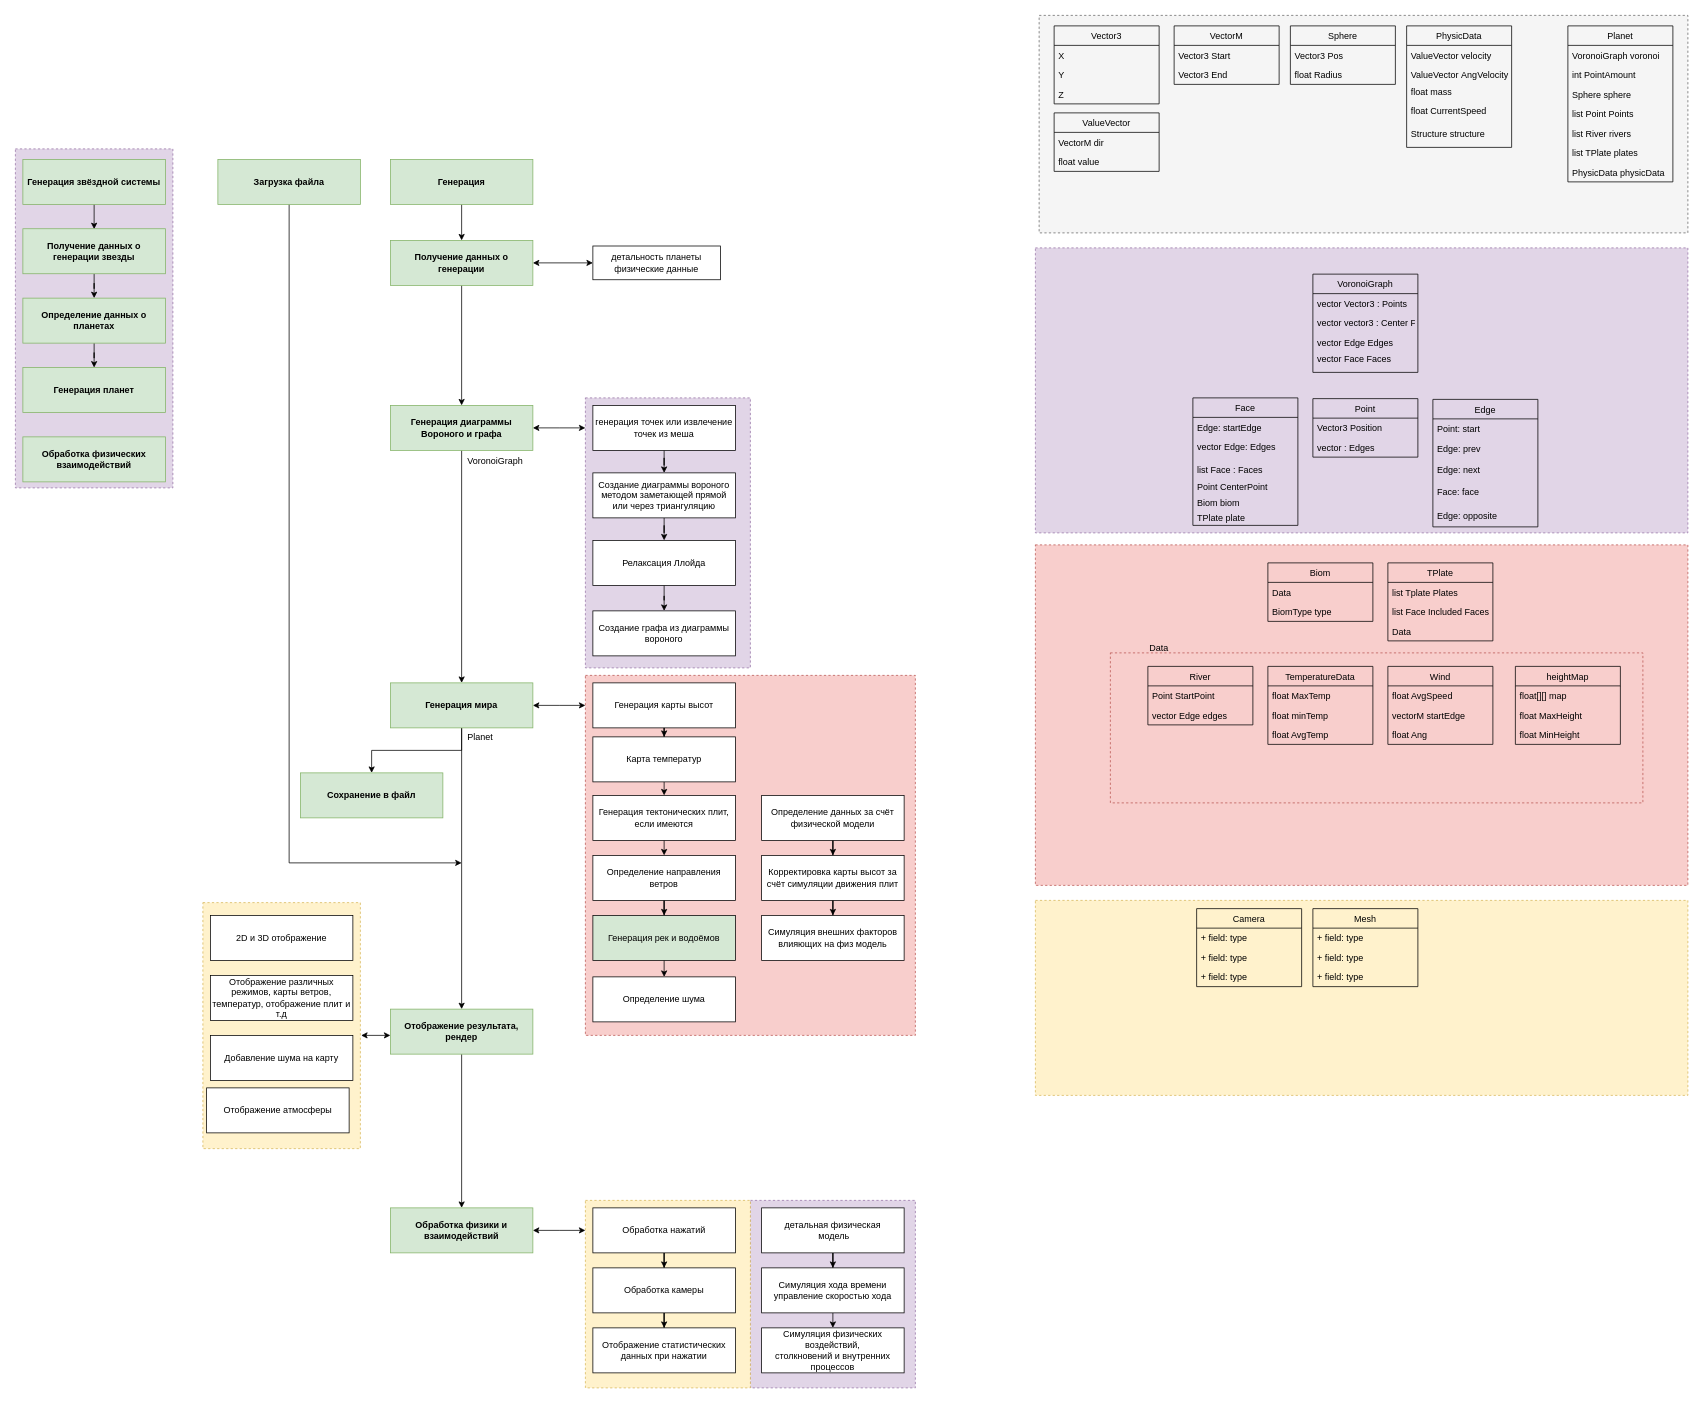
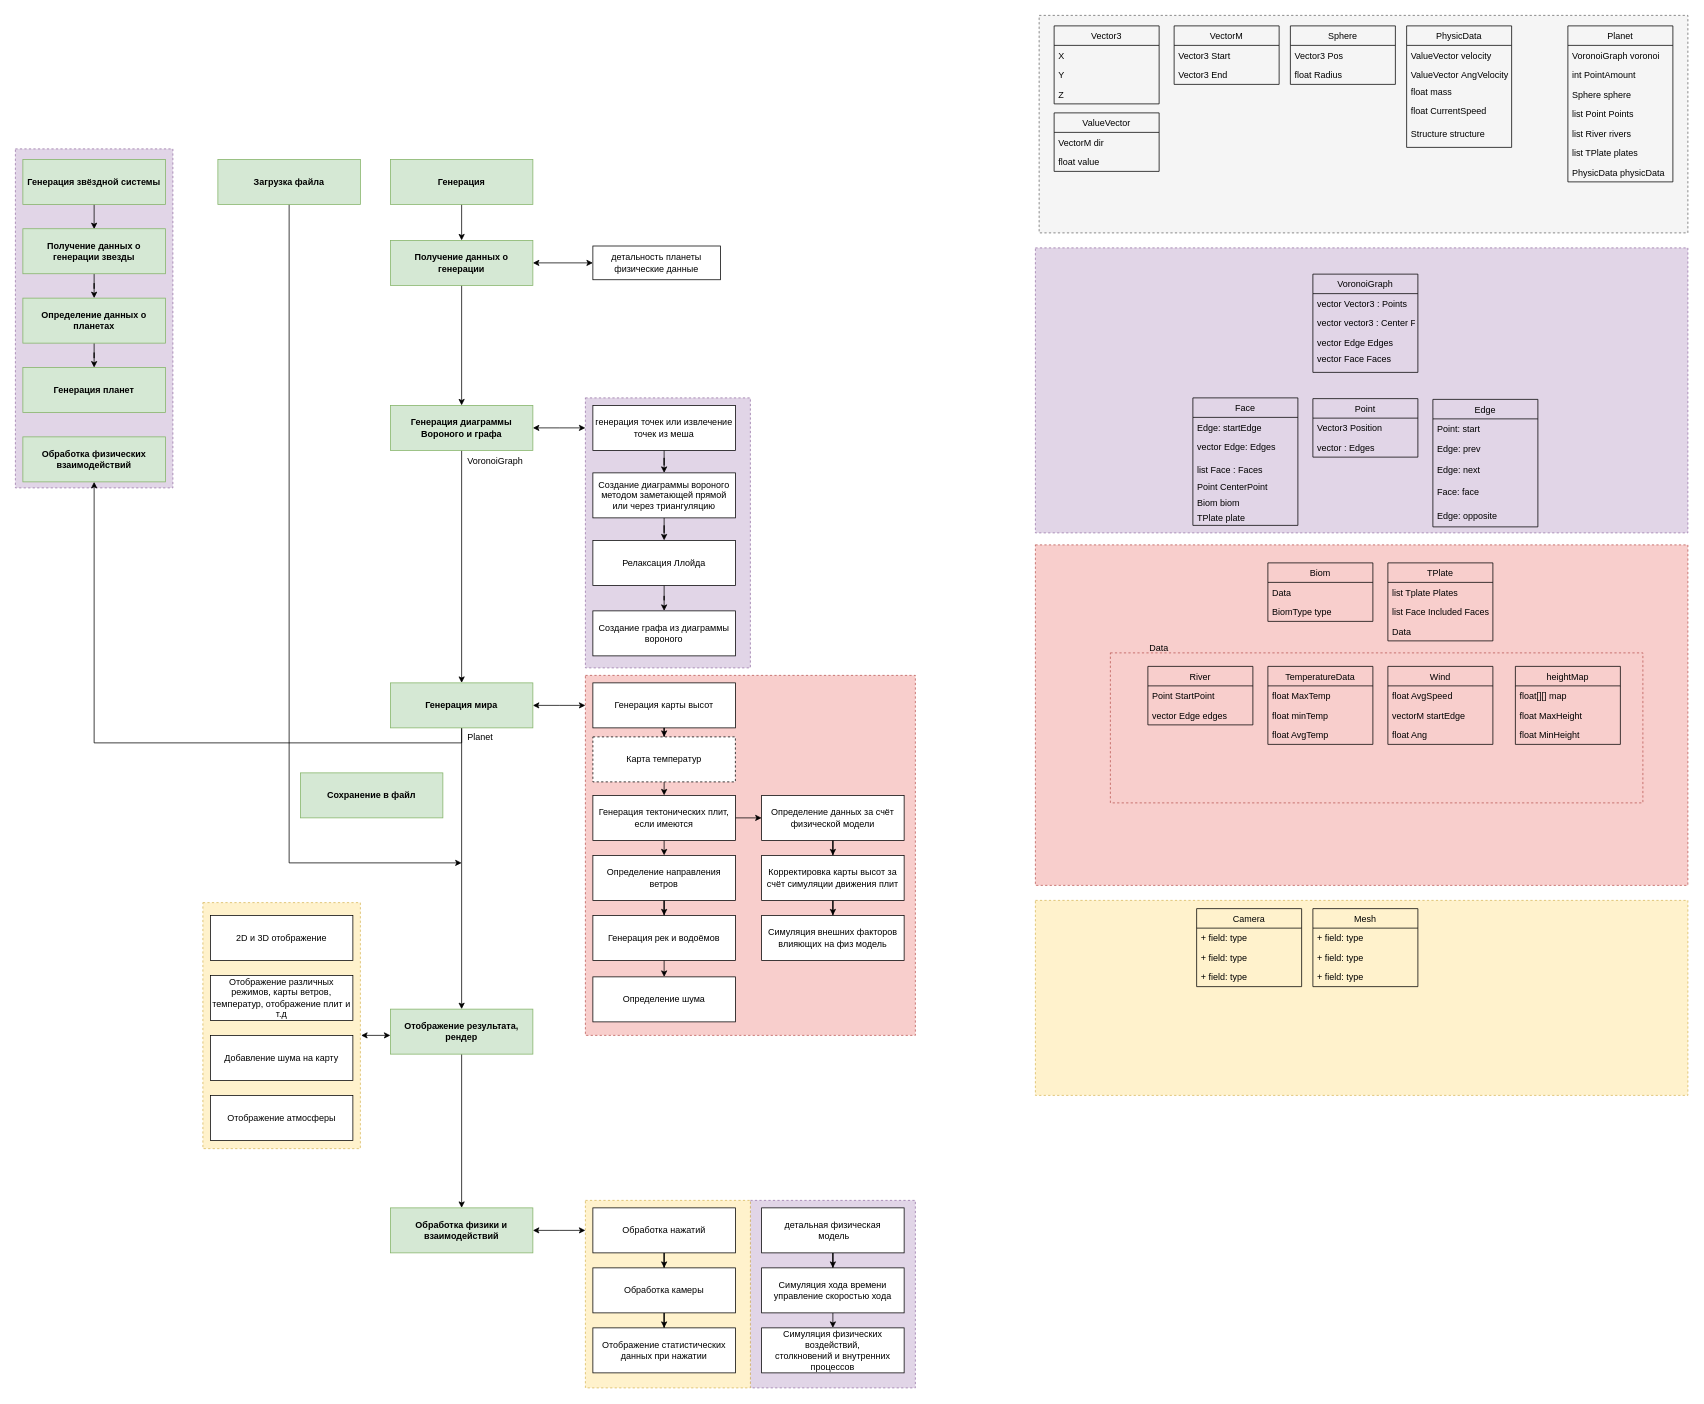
(407, 750) -> (148, 743)
(664, 759) -> (664, 759)
none -> (755, 818)
(664, 938) -> (664, 938)
(278, 1110) -> (282, 1118)
